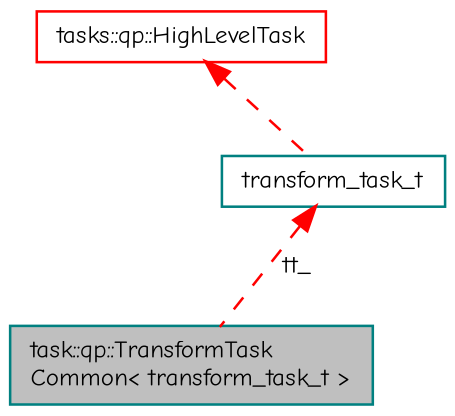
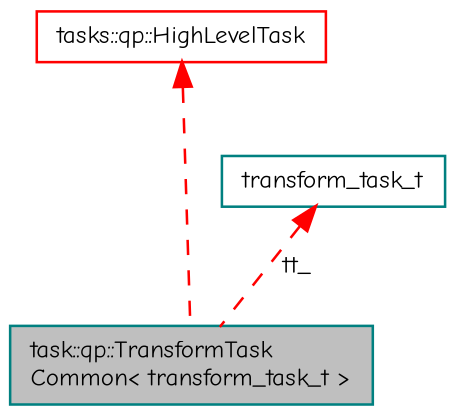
(267, 118) -> (187, 207)
